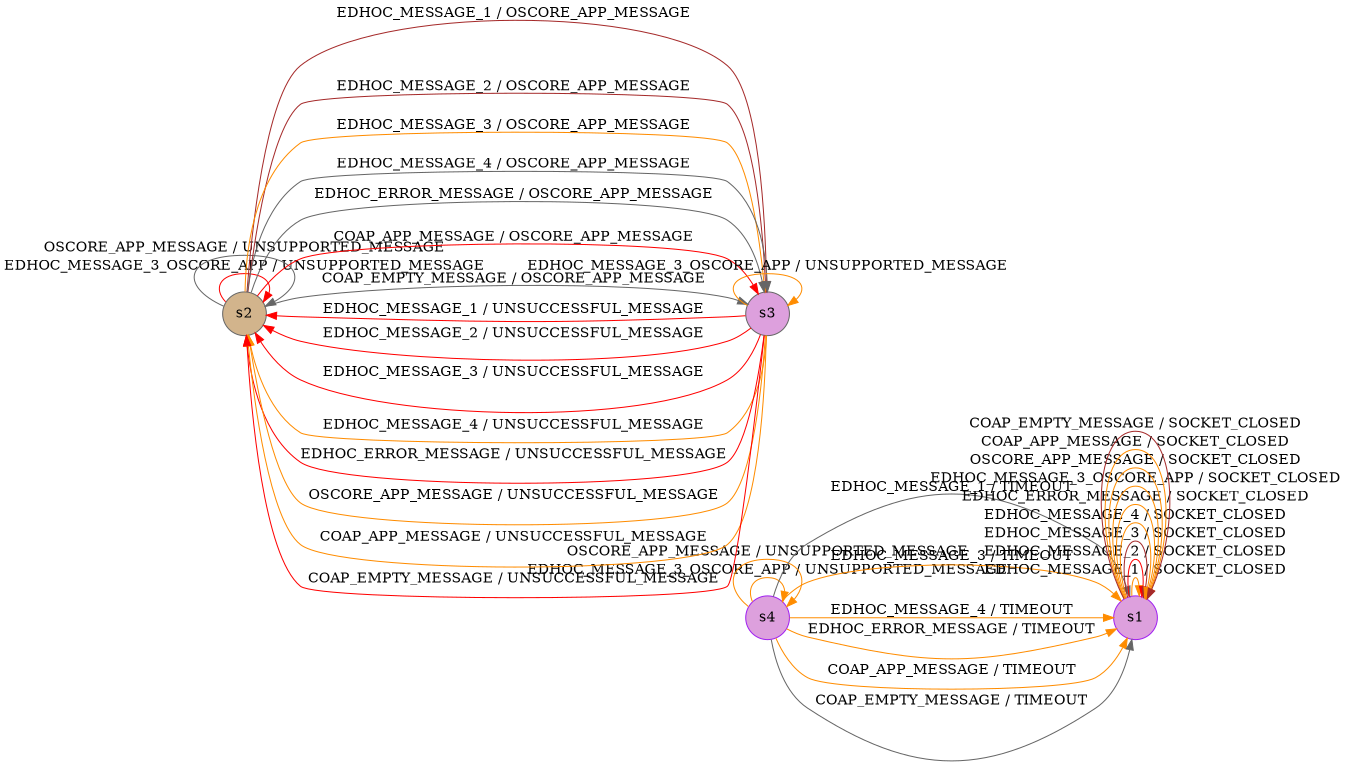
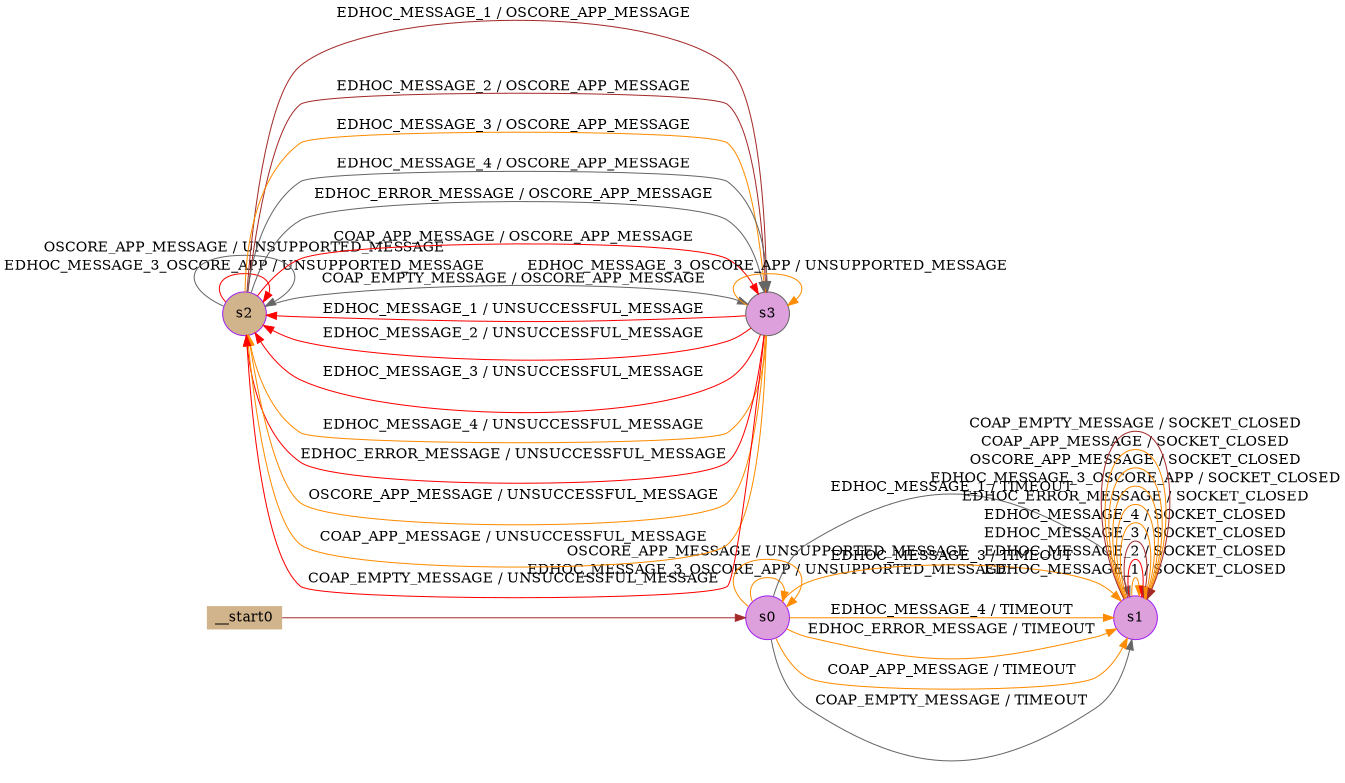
(245, 314) -> (245, 314)
none -> (245, 618)
(768, 618) -> (768, 618)
